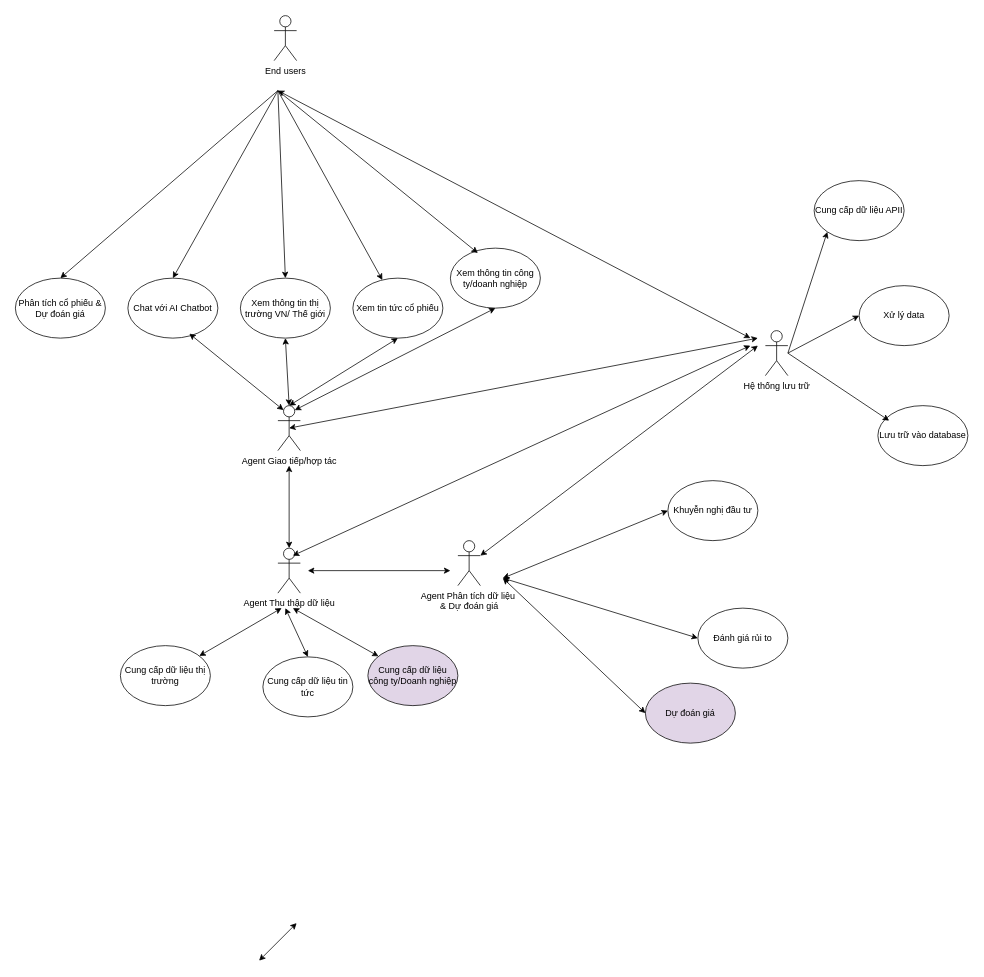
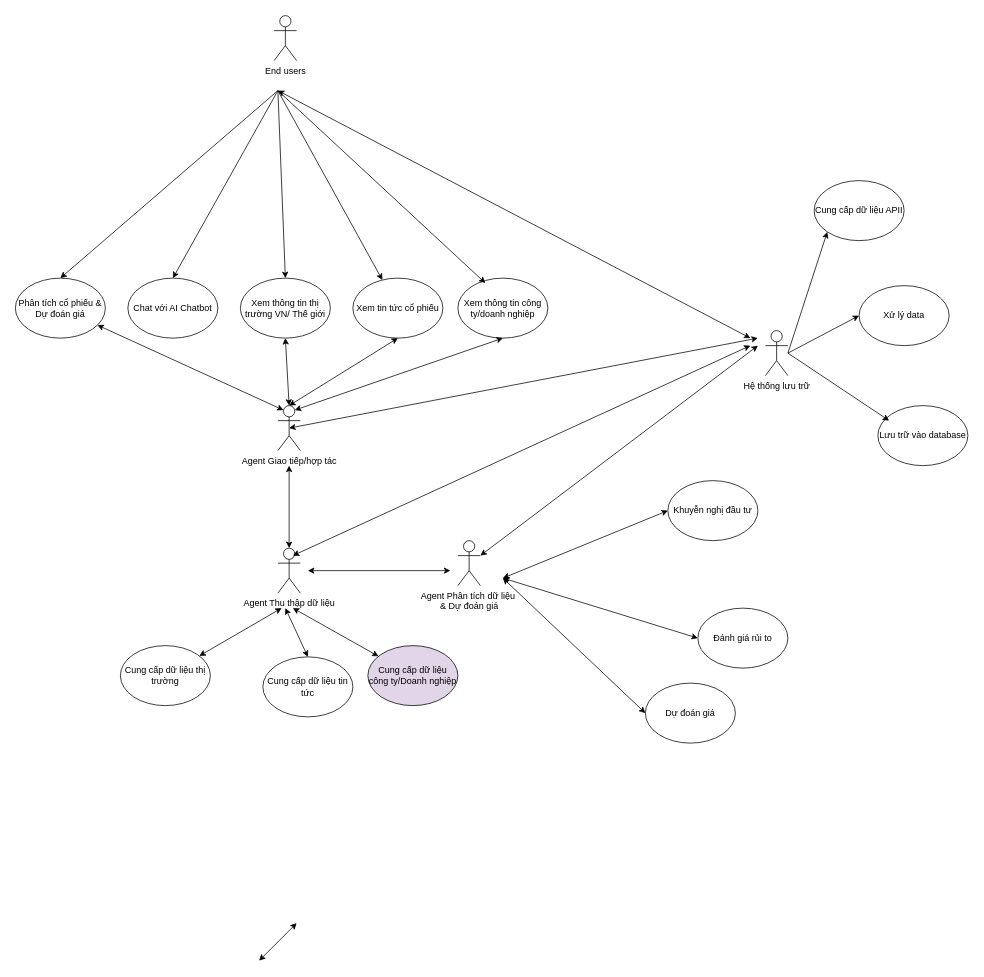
(495, 278) -> (503, 308)
(237, 372) -> (190, 367)
(690, 713) -> (690, 713)
